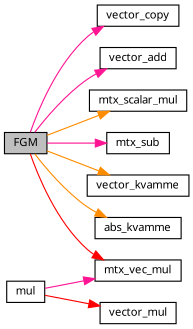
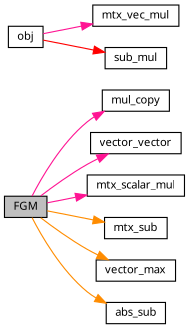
(138, 16) -> (136, 101)
(138, 58) -> (136, 143)
(73, 125) -> (61, 200)
(71, 143) -> (70, 215)
(138, 186) -> (136, 271)
(55, 208) -> none
(138, 228) -> (136, 313)
(26, 292) -> (26, 37)
(138, 313) -> (136, 58)
